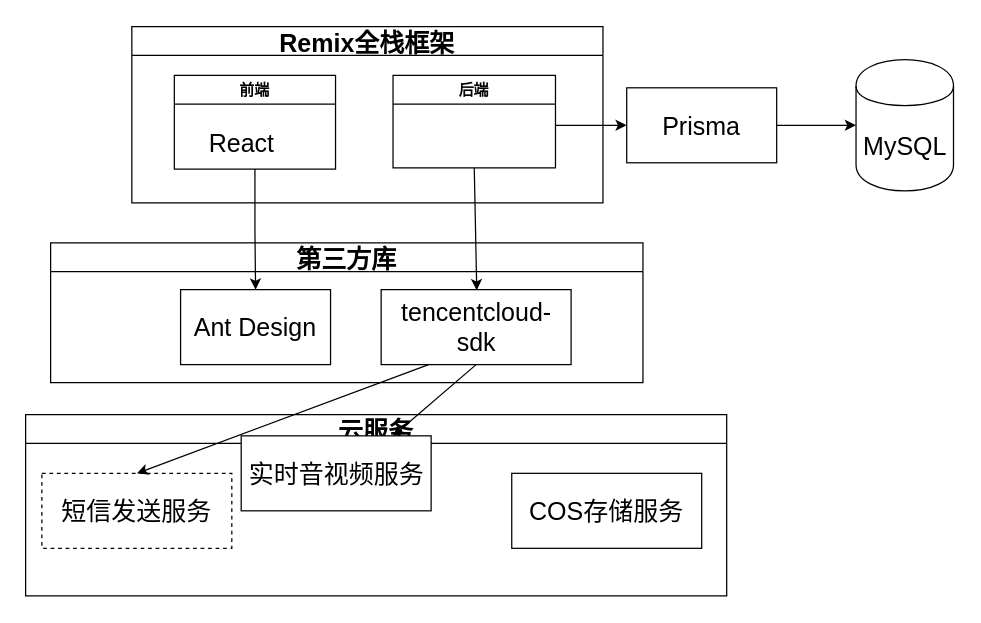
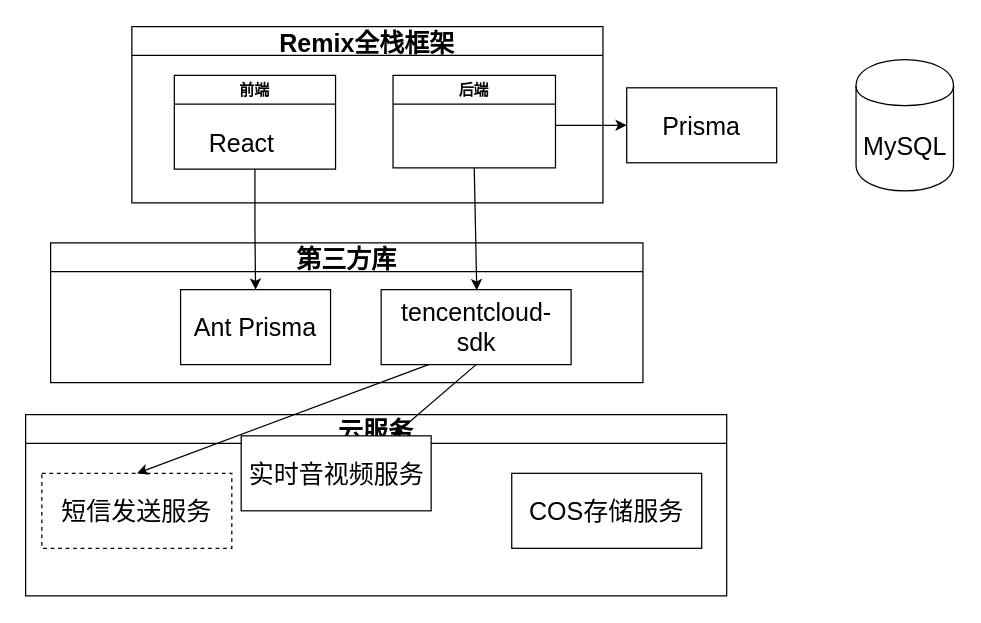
(812, 125) -> none
(256, 327) -> (256, 327)
